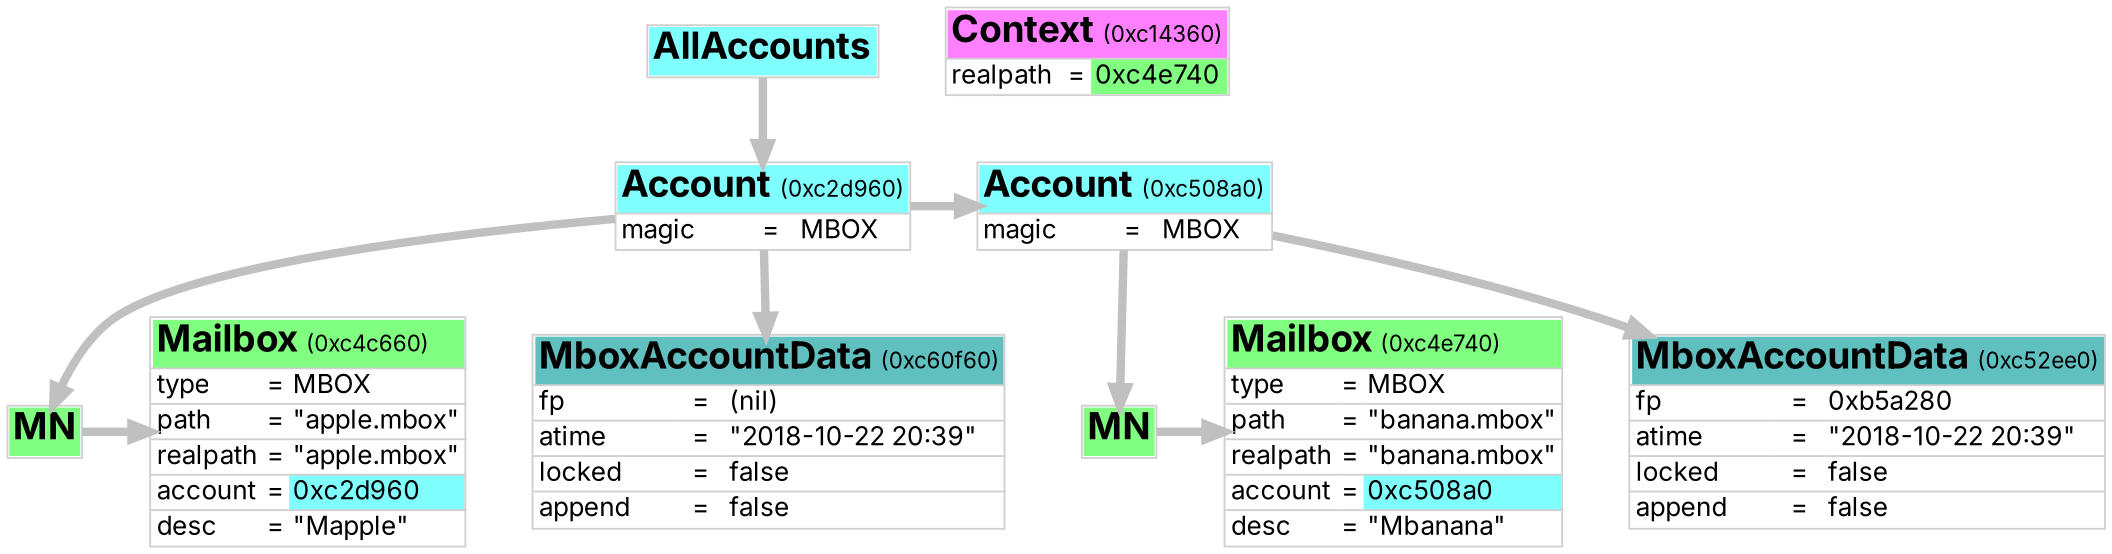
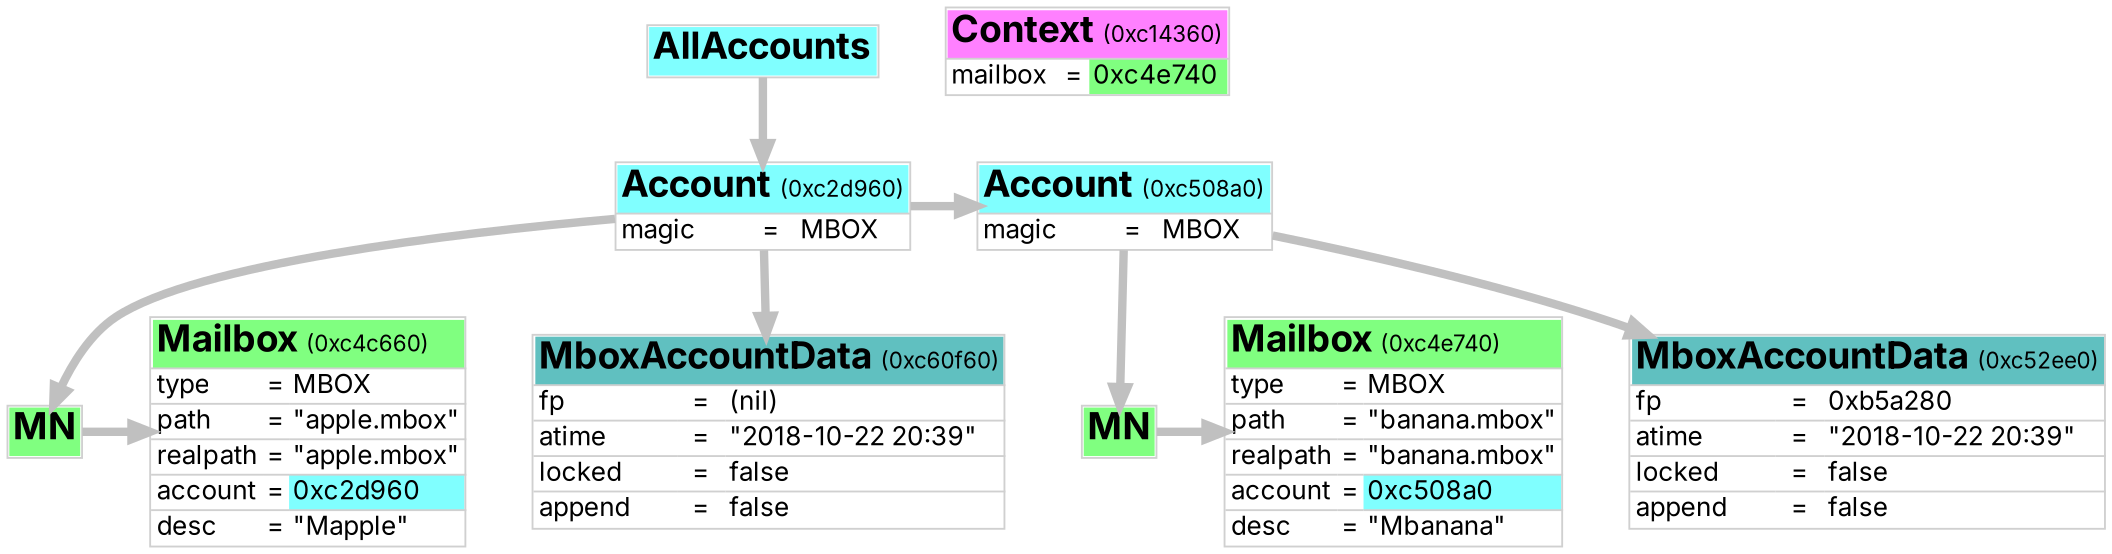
(1003, 76) -> (1000, 76)
